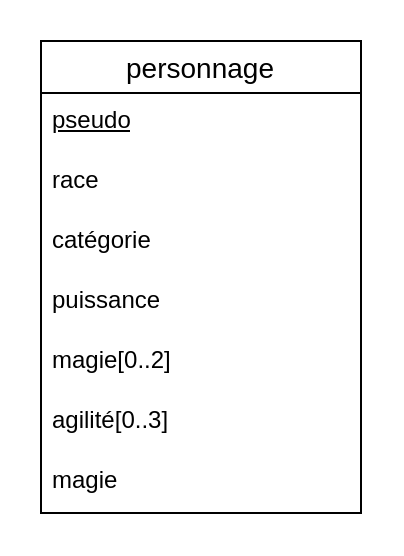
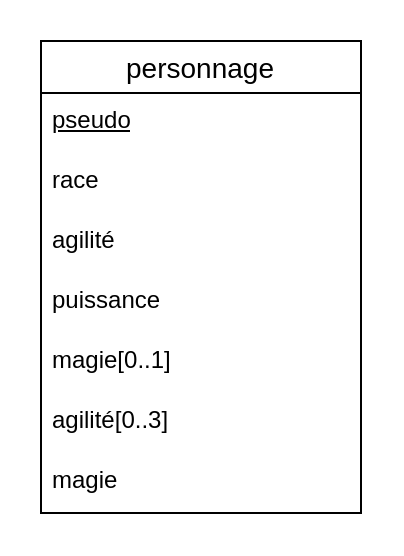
(110, 241) -> (91, 241)
(118, 361) -> (118, 361)
